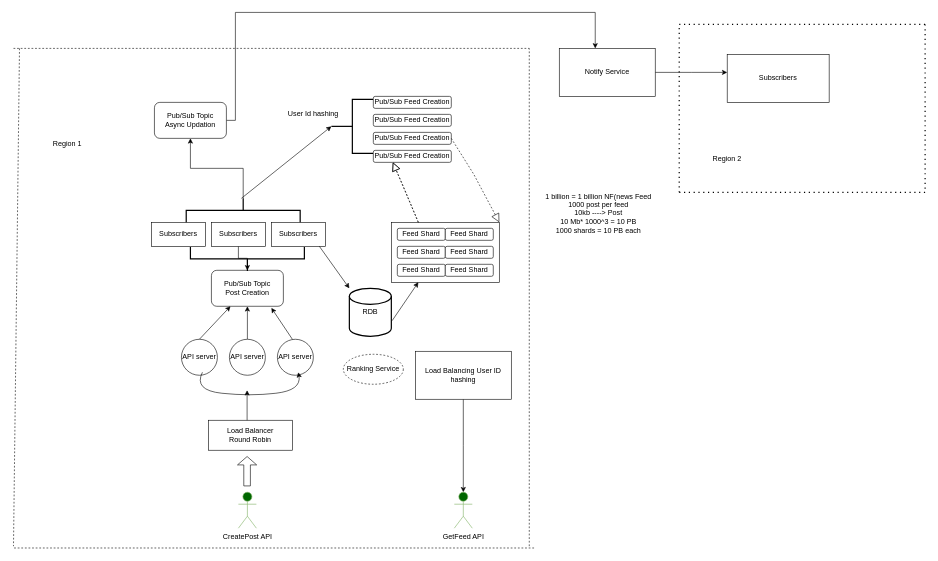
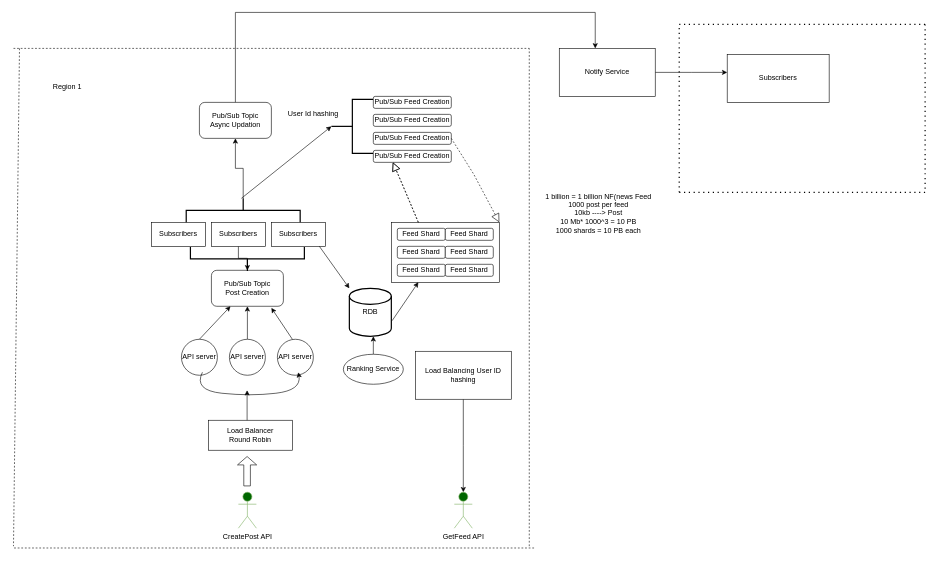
(191, 120) -> (236, 120)
(68, 144) -> (68, 87)
(728, 159) -> none
none -> (374, 353)
(374, 369) -> (374, 369)
